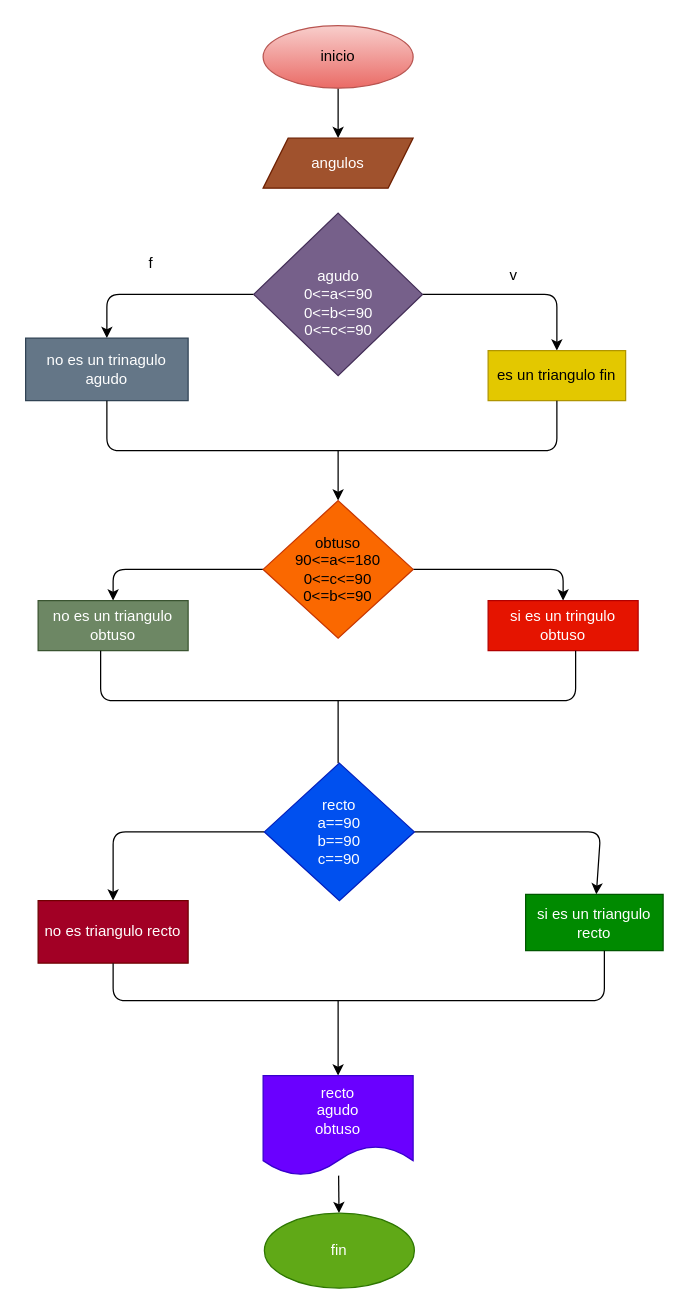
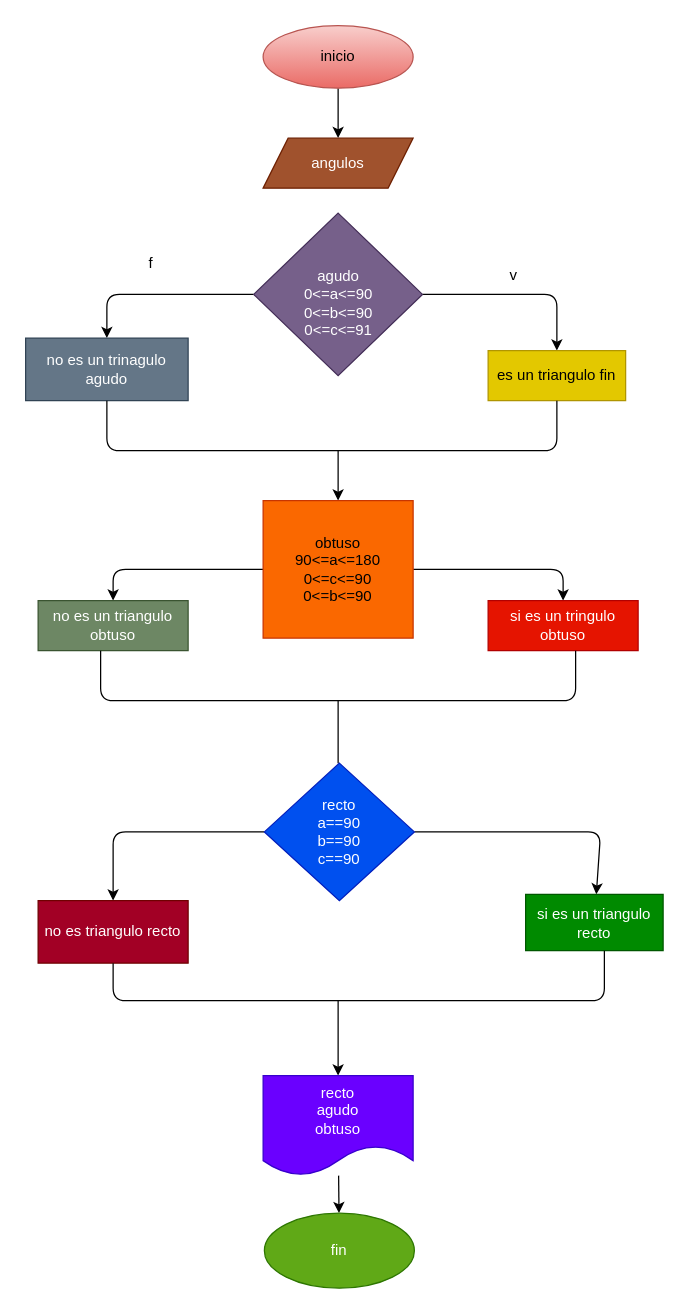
(339, 294) -> (339, 294)
(338, 569) -> (338, 569)
